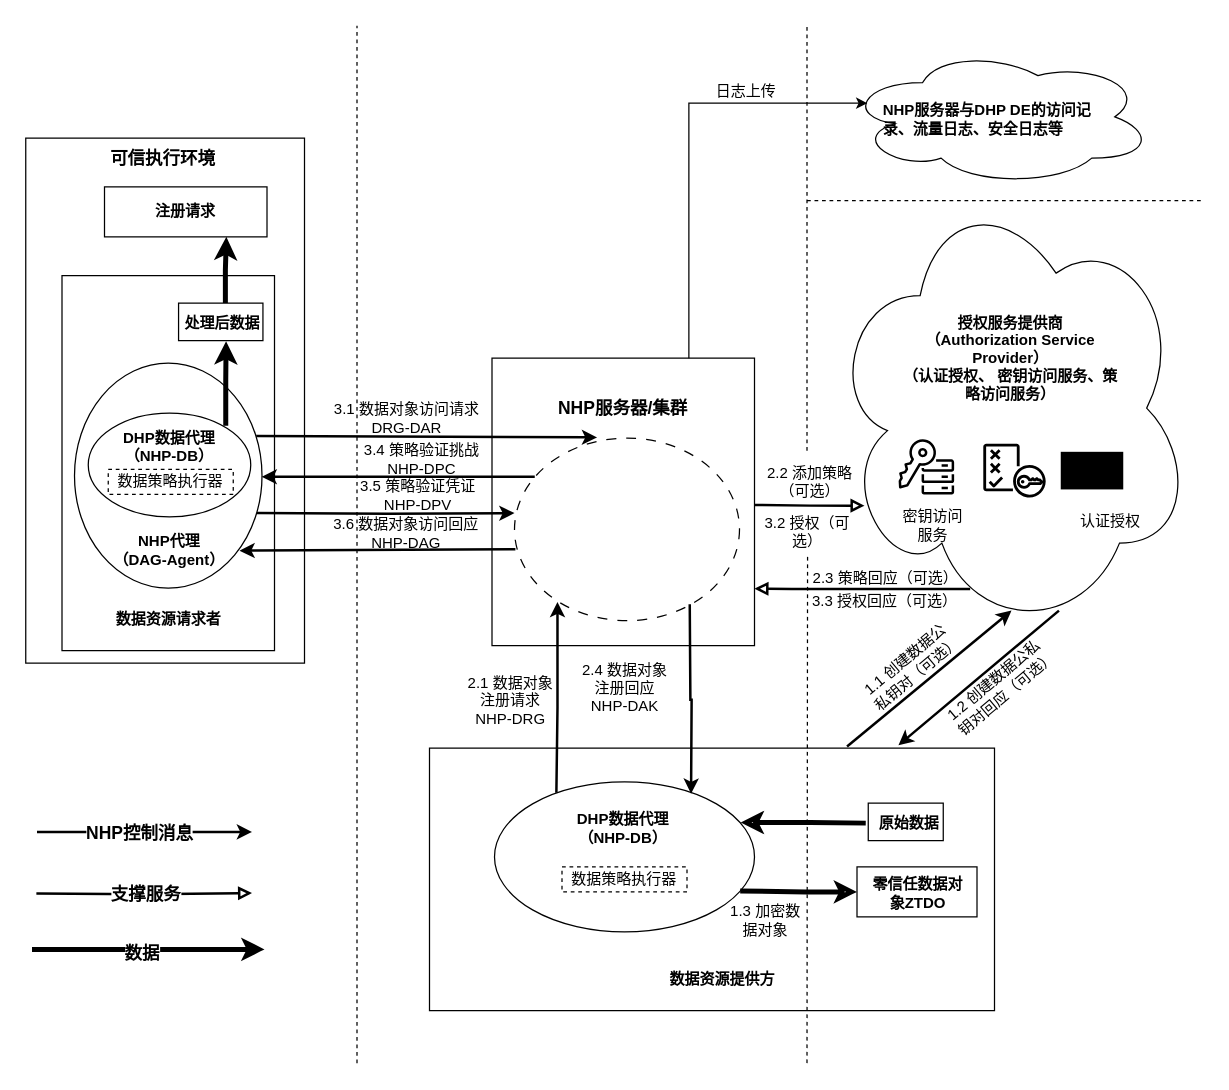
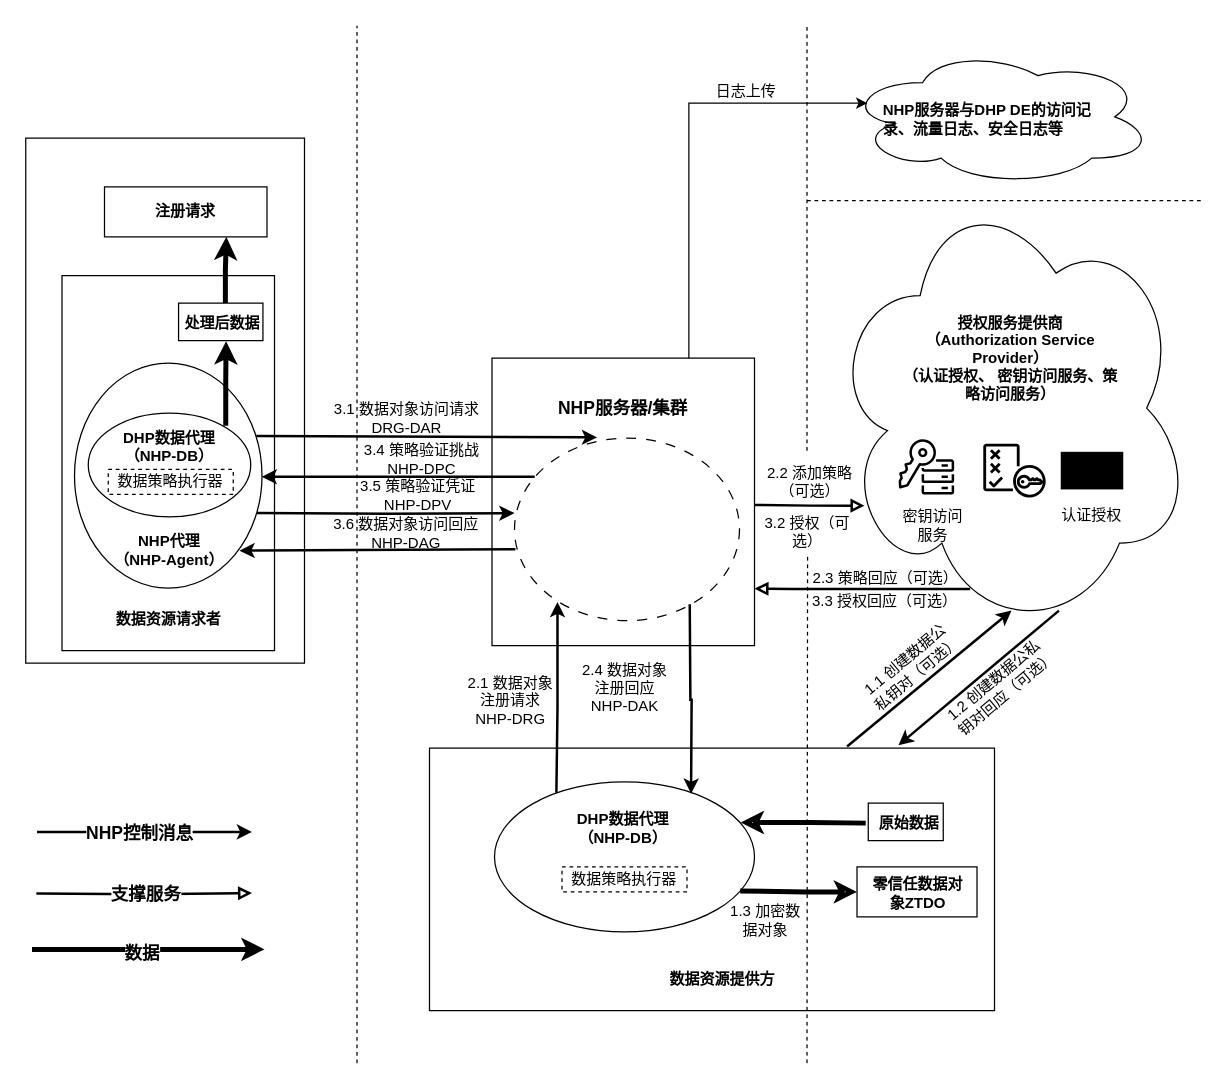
(163, 158) -> none
(1111, 522) -> (1092, 516)
(169, 551) -> (169, 551)
